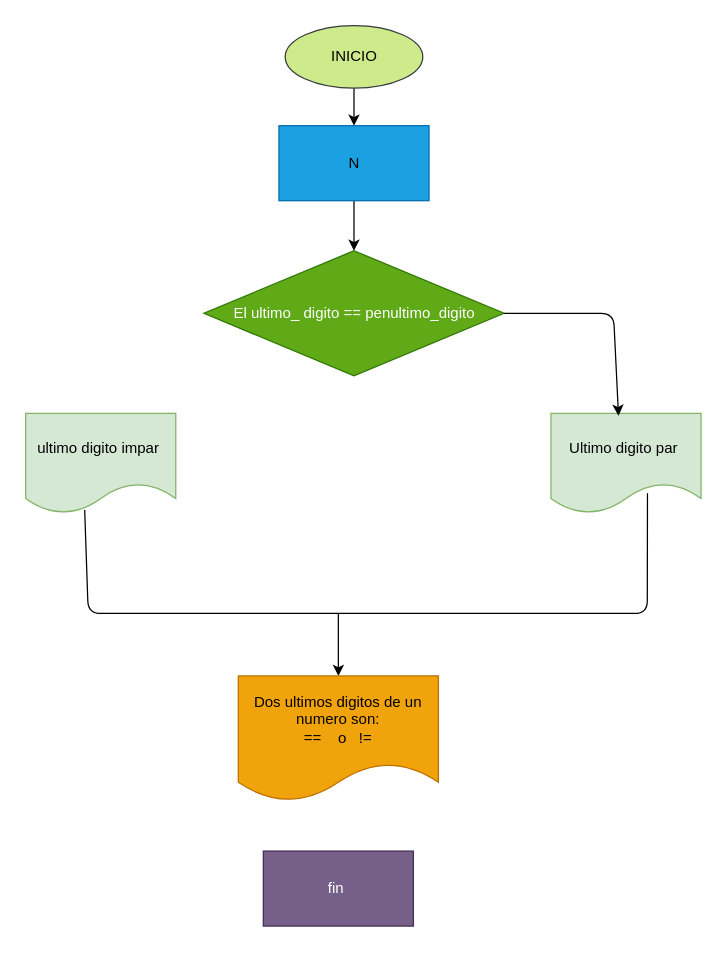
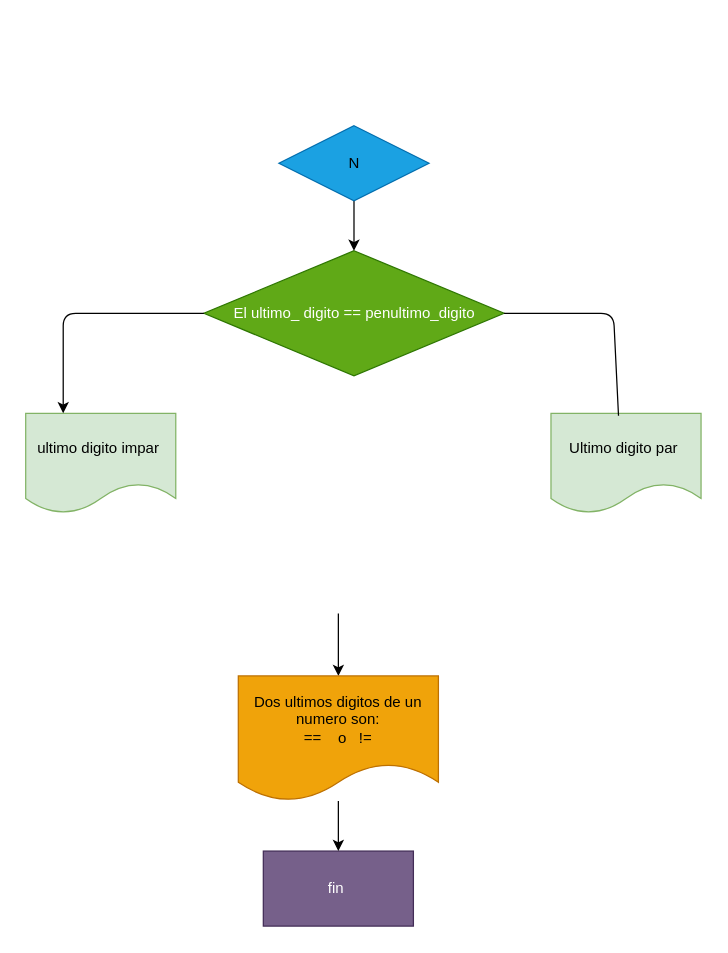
(354, 57) -> none
(354, 102) -> none
(354, 163) -> (354, 163)
none -> (94, 313)
(618, 406) -> (618, 409)
(378, 613) -> none
none -> (338, 822)
